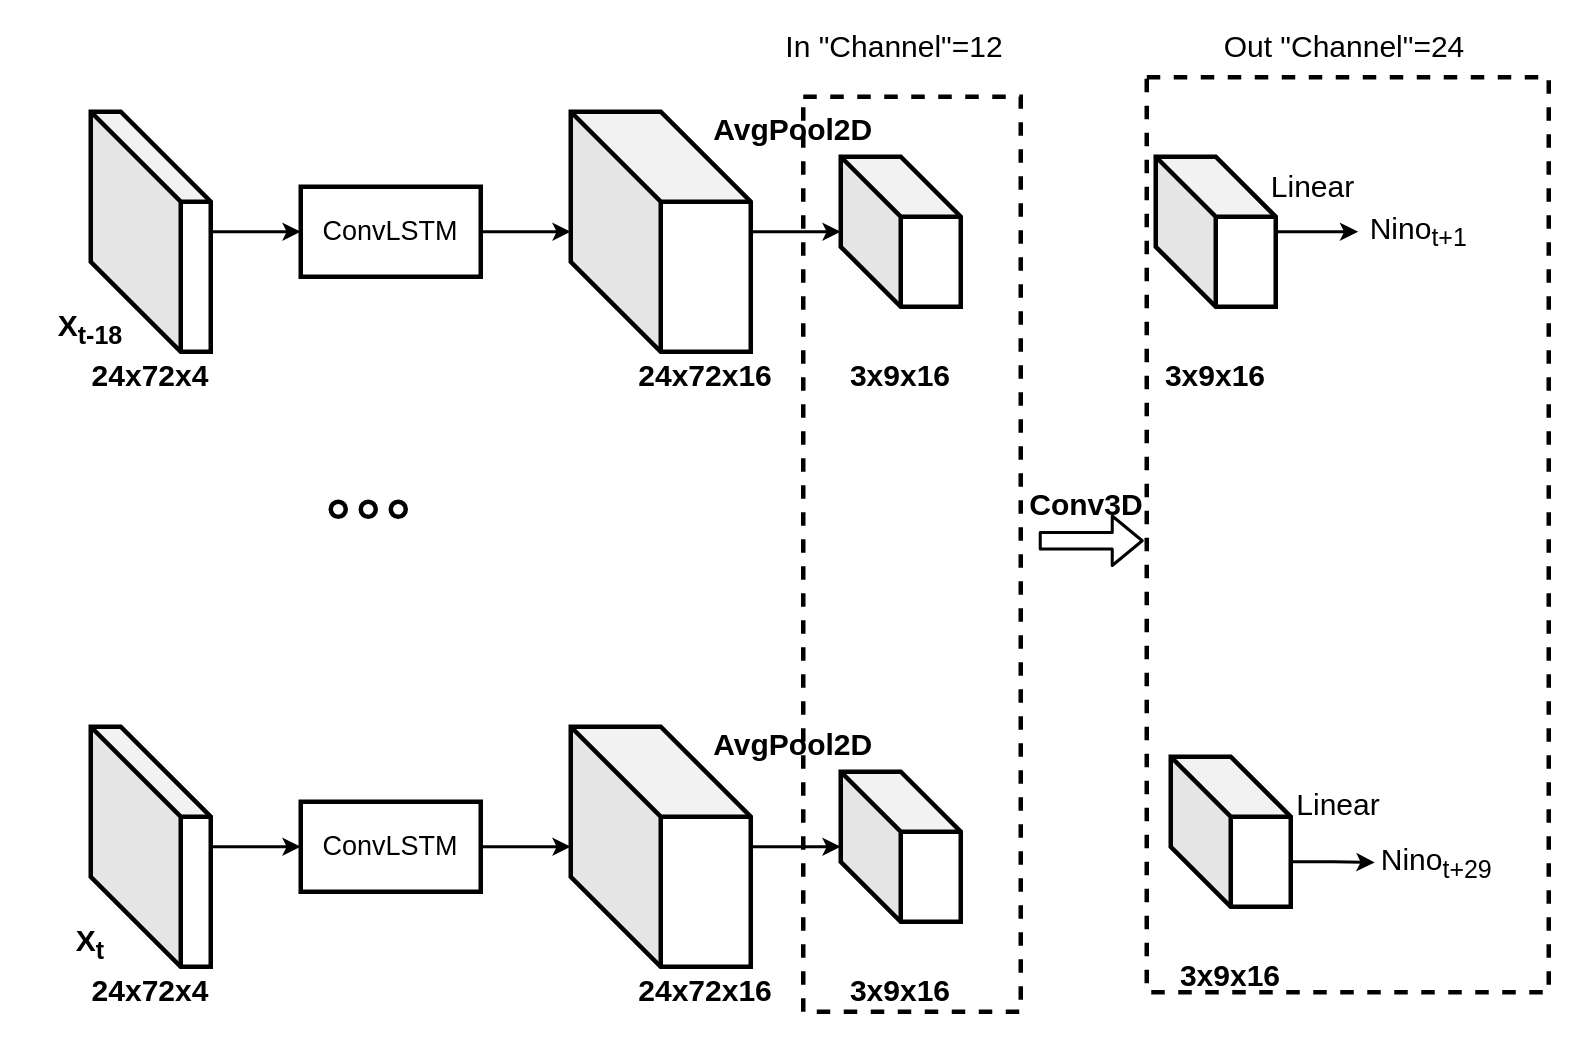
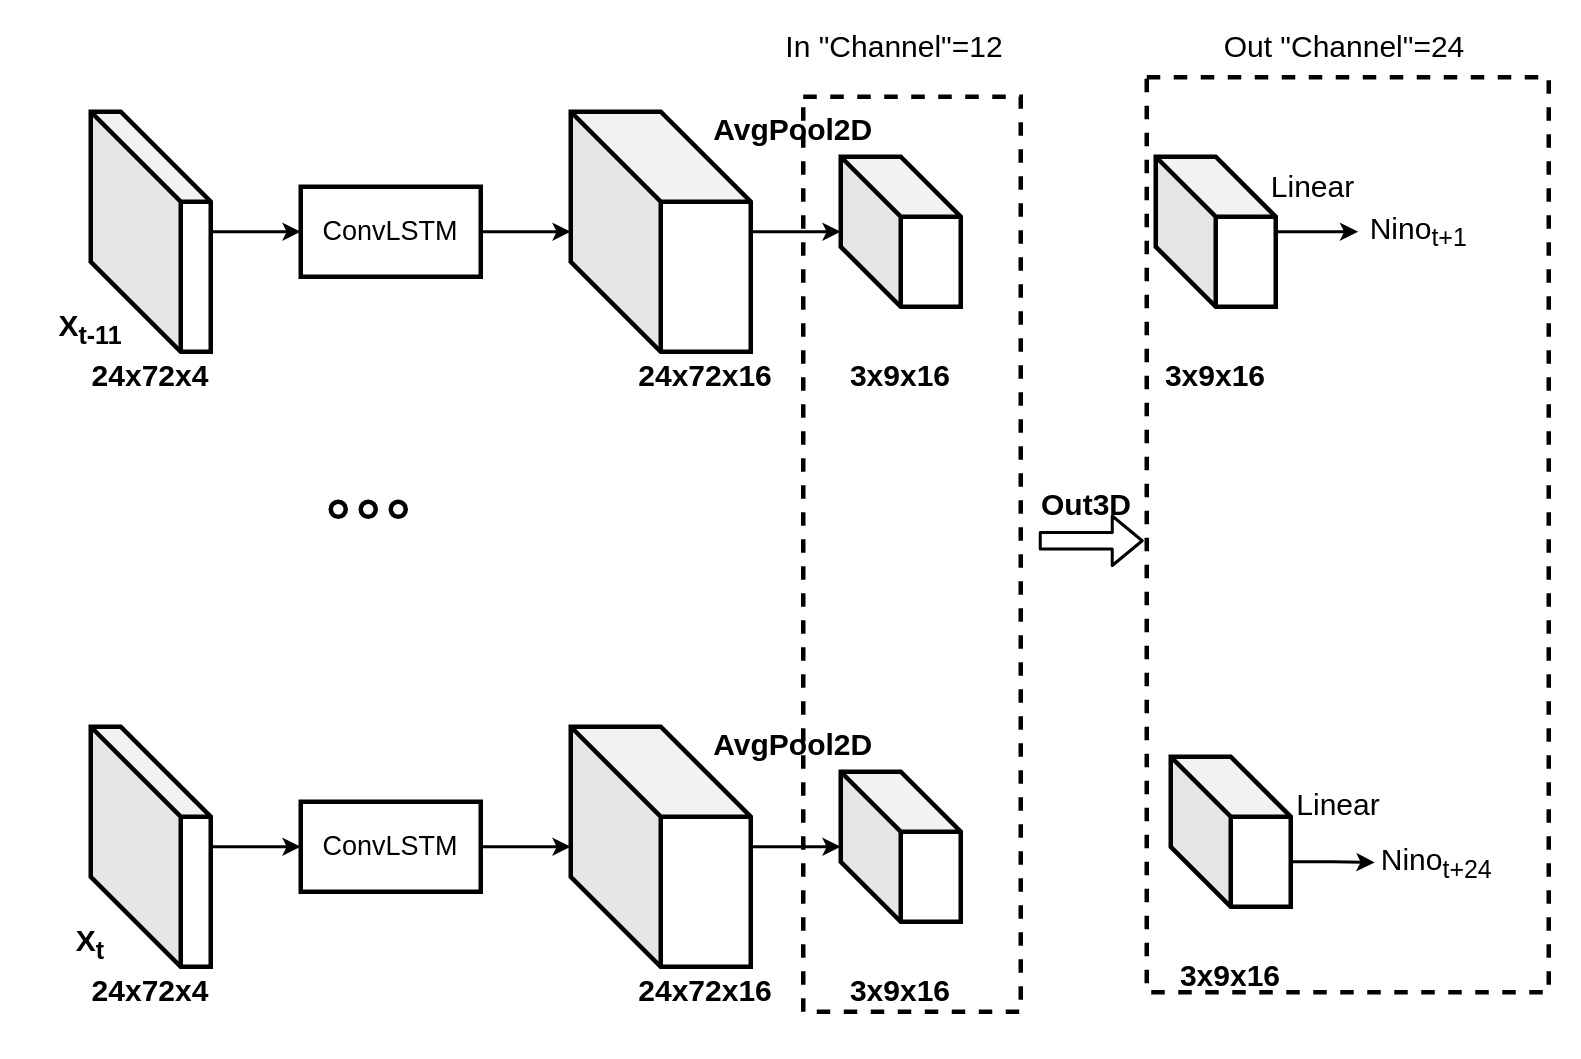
(91, 329) -> (91, 329)
(1087, 503) -> (1087, 503)
(1437, 863) -> (1437, 863)
